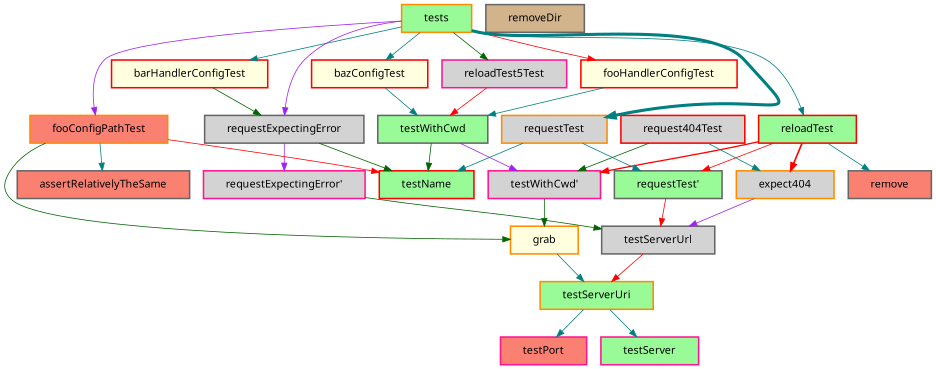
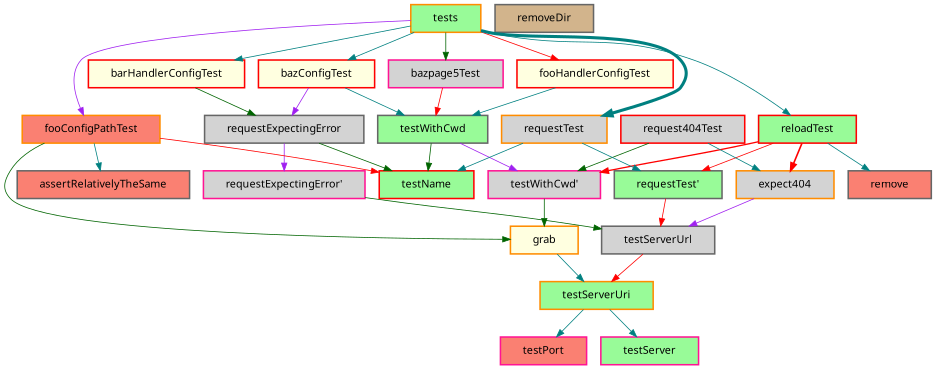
(313, 52) -> (302, 98)
(504, 74) -> (446, 74)
